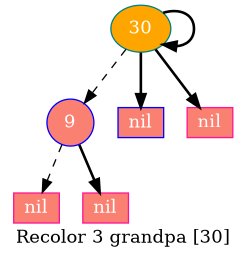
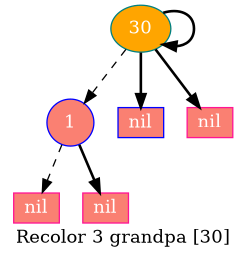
(70, 123) -> (70, 123)
